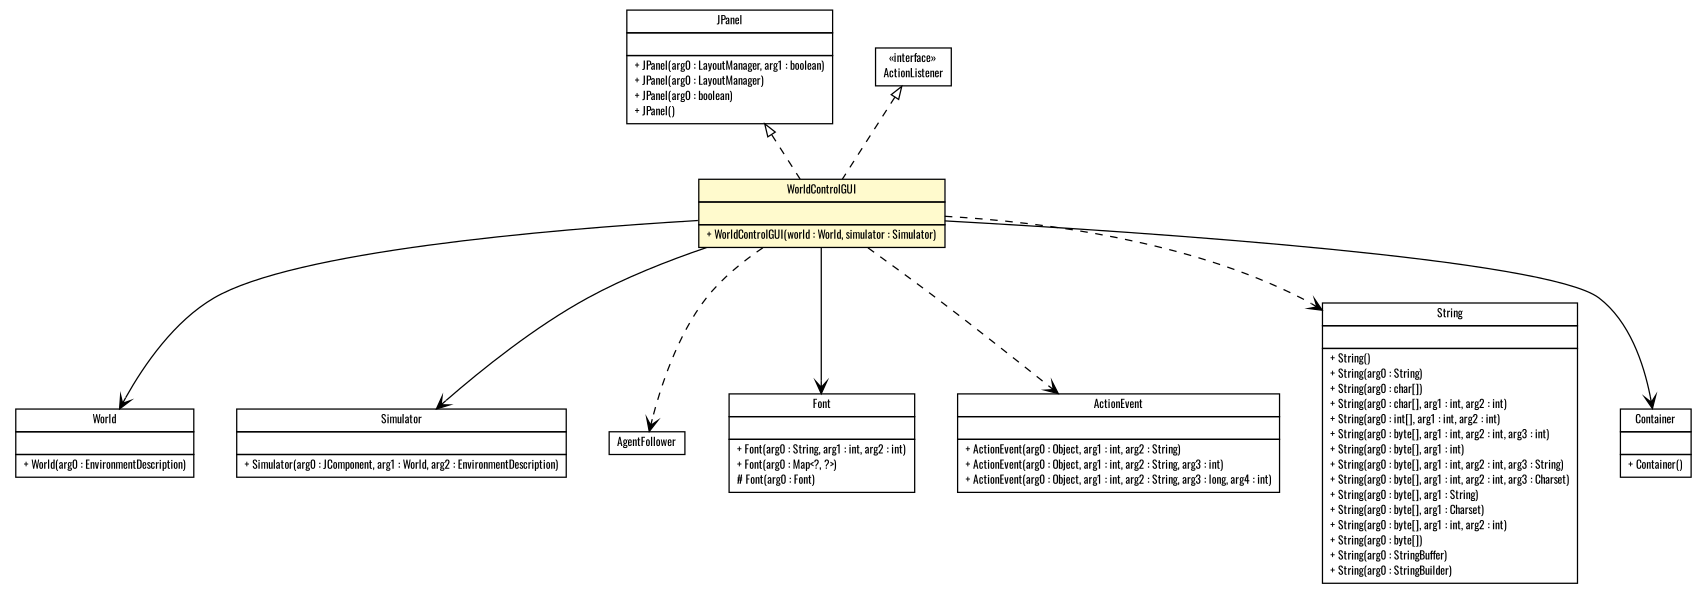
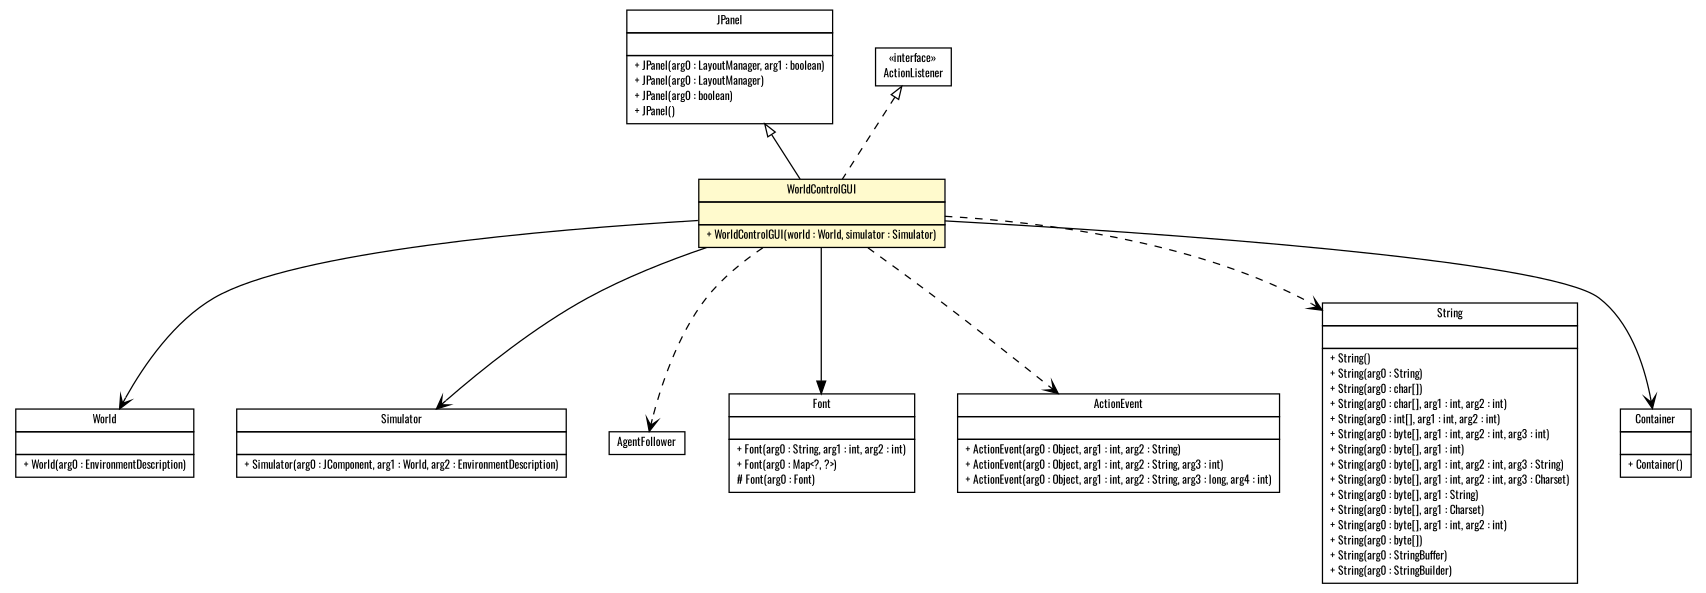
(786, 157) -> (786, 157)
(821, 314) -> (821, 314)
